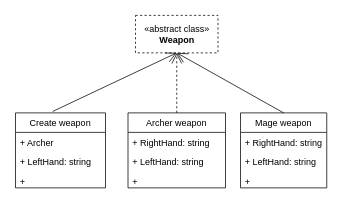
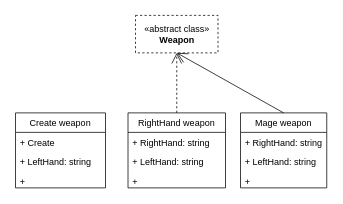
(114, 82) -> none
(176, 123) -> (176, 123)
(38, 143) -> (38, 143)
